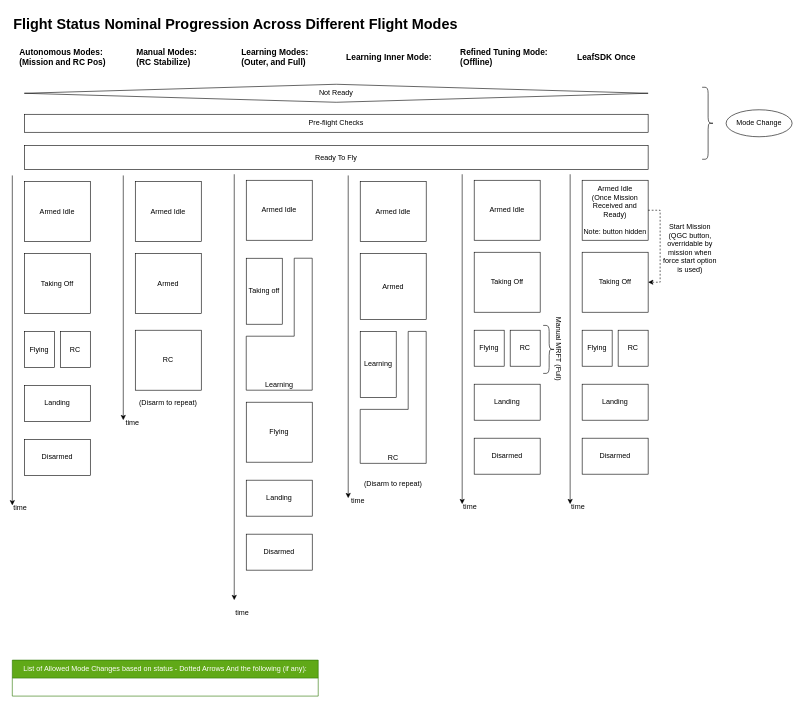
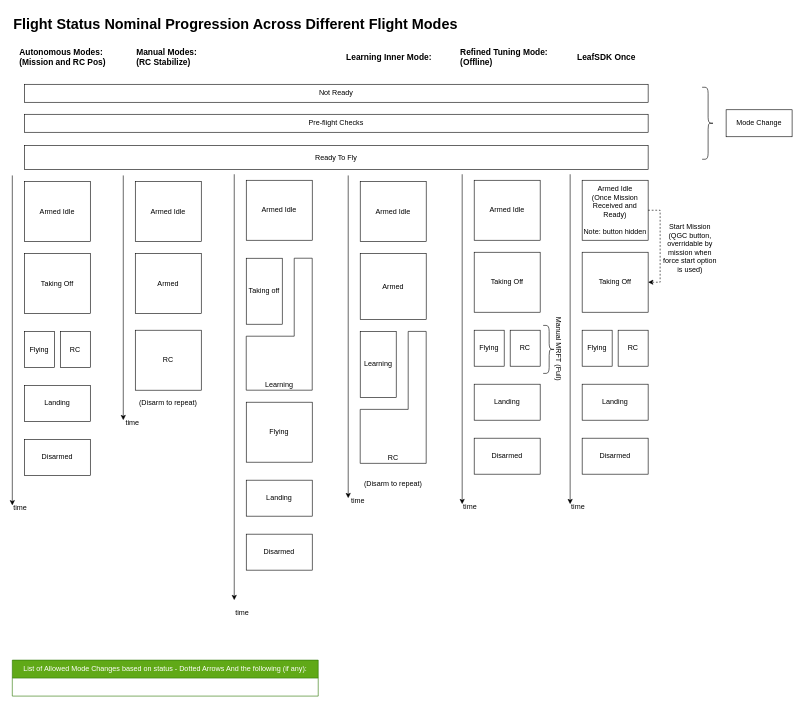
(288, 57) -> none
(336, 93) -> (336, 93)
(759, 123) -> (759, 123)
